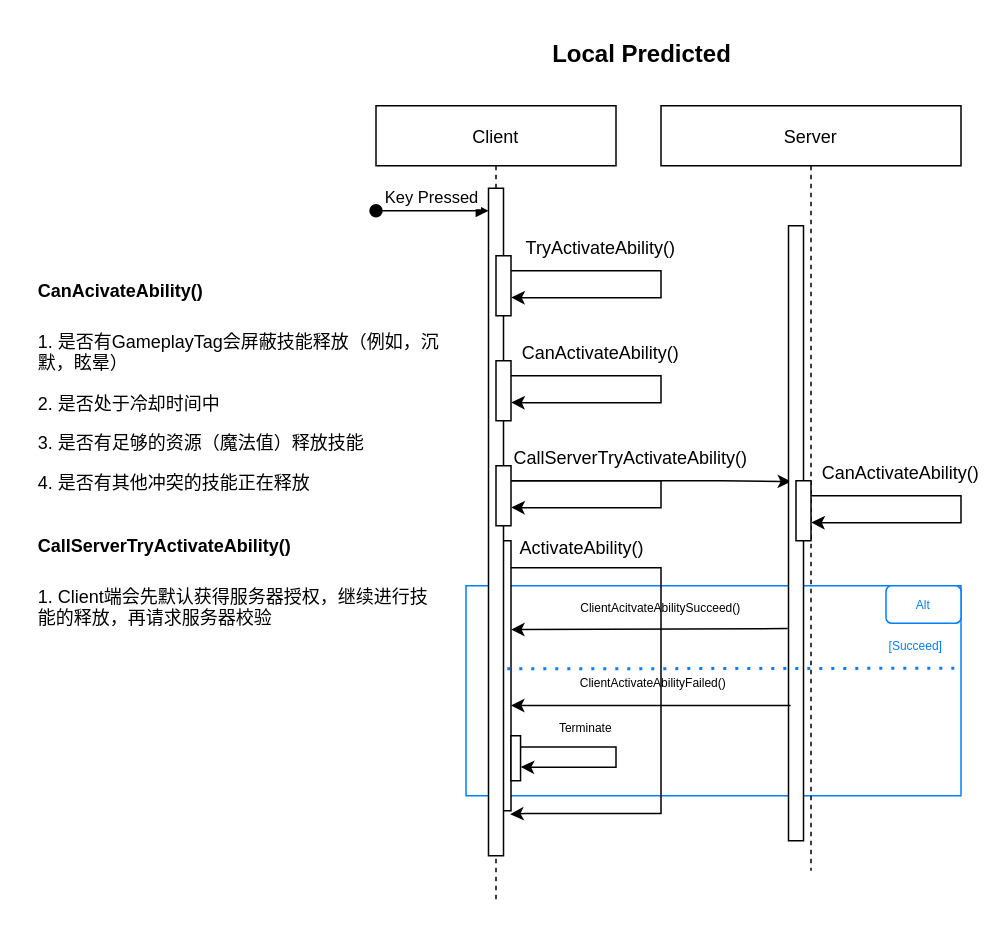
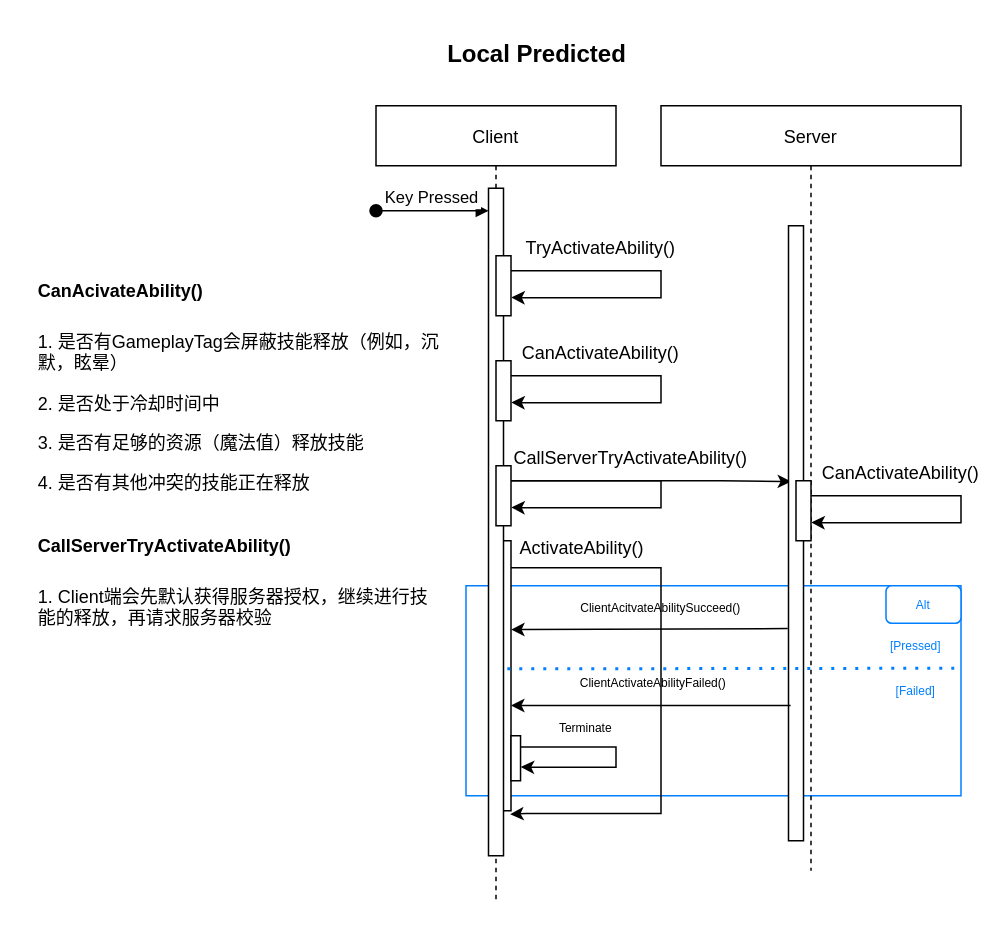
(642, 53) -> (537, 53)
(916, 646) -> (916, 646)
none -> (916, 691)
